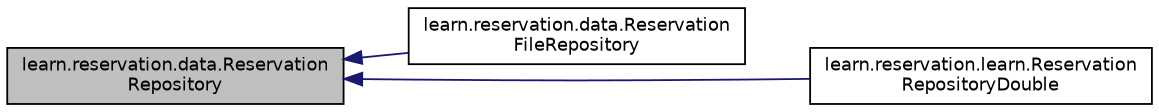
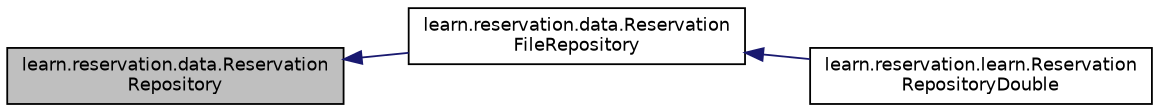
(586, 80) -> (787, 57)
